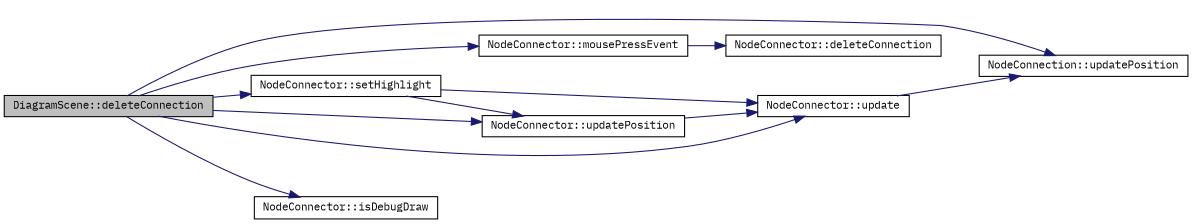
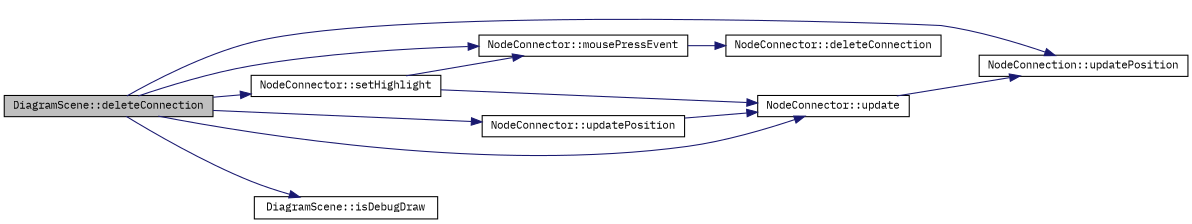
(459, 105) -> (459, 67)
(346, 208) -> (346, 208)
